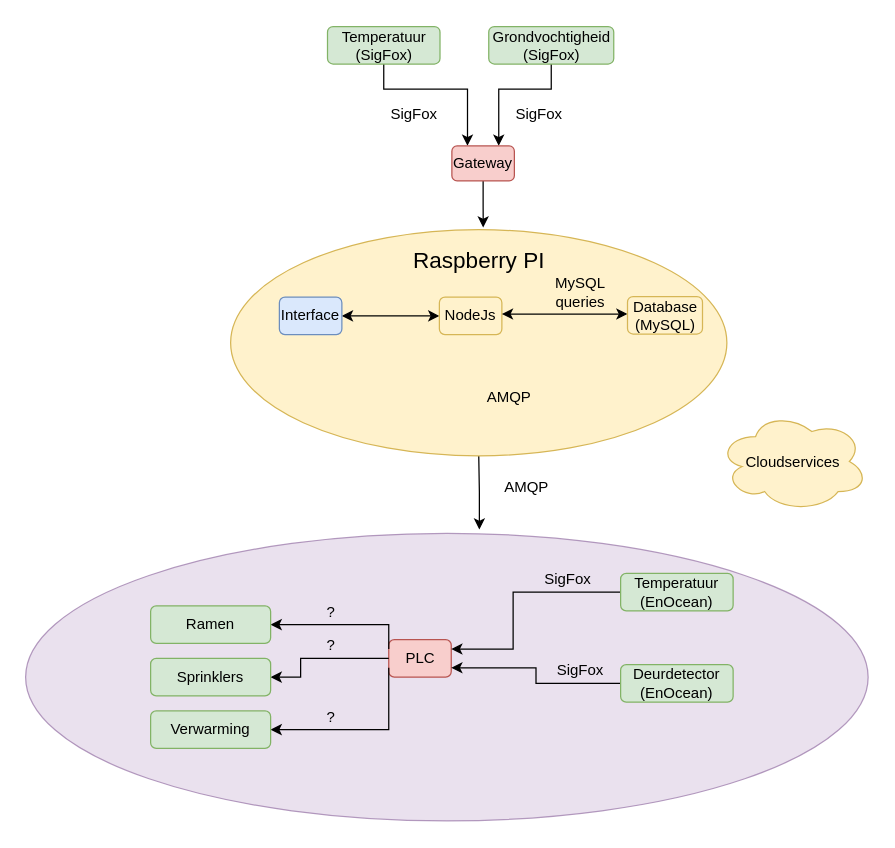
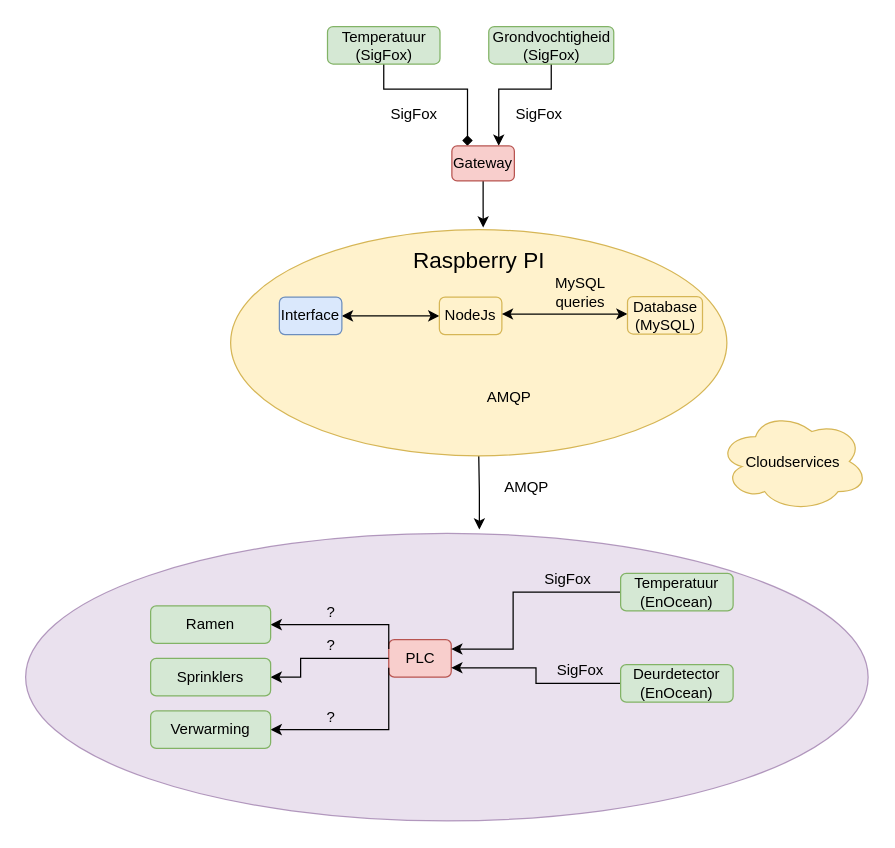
(468, 136) -> (468, 135)
